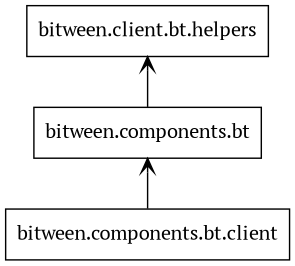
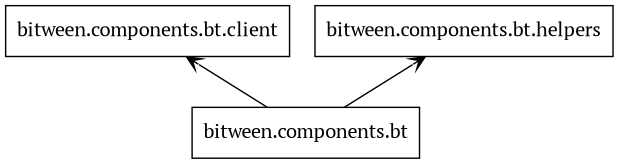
(148, 31) -> (464, 31)
(148, 191) -> (233, 86)
